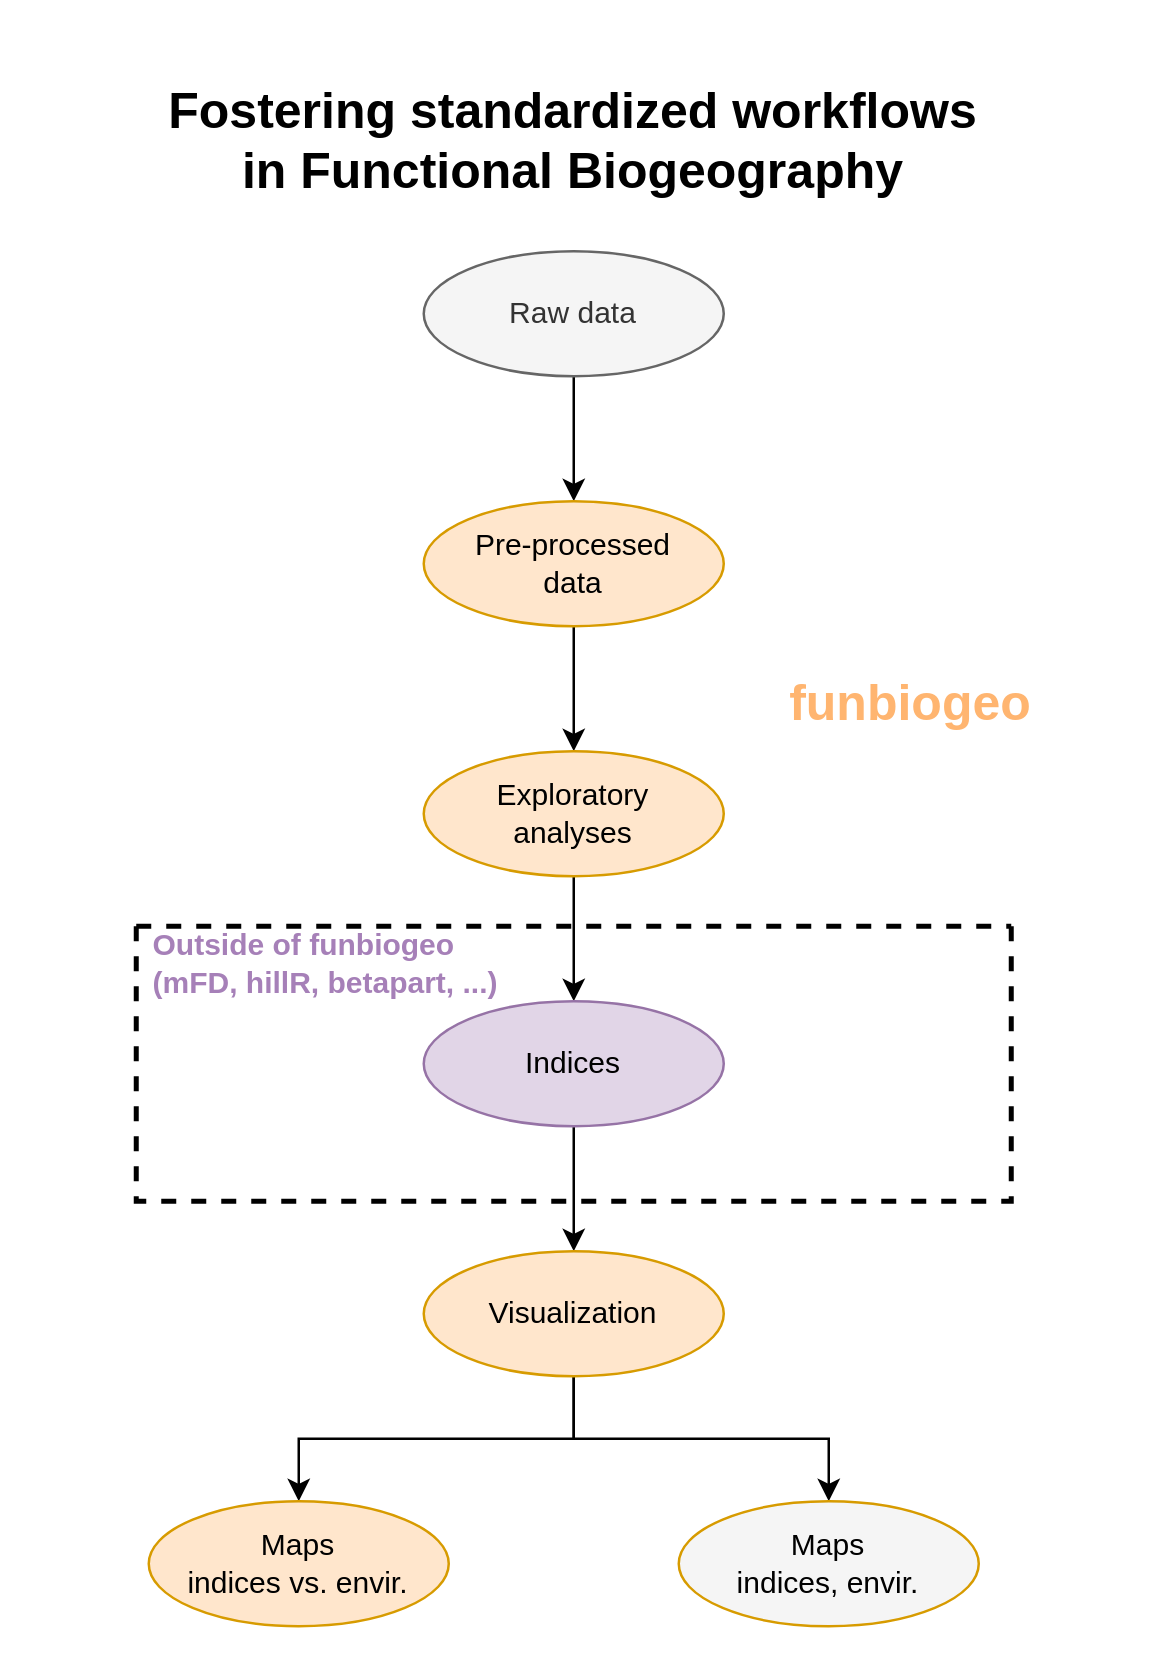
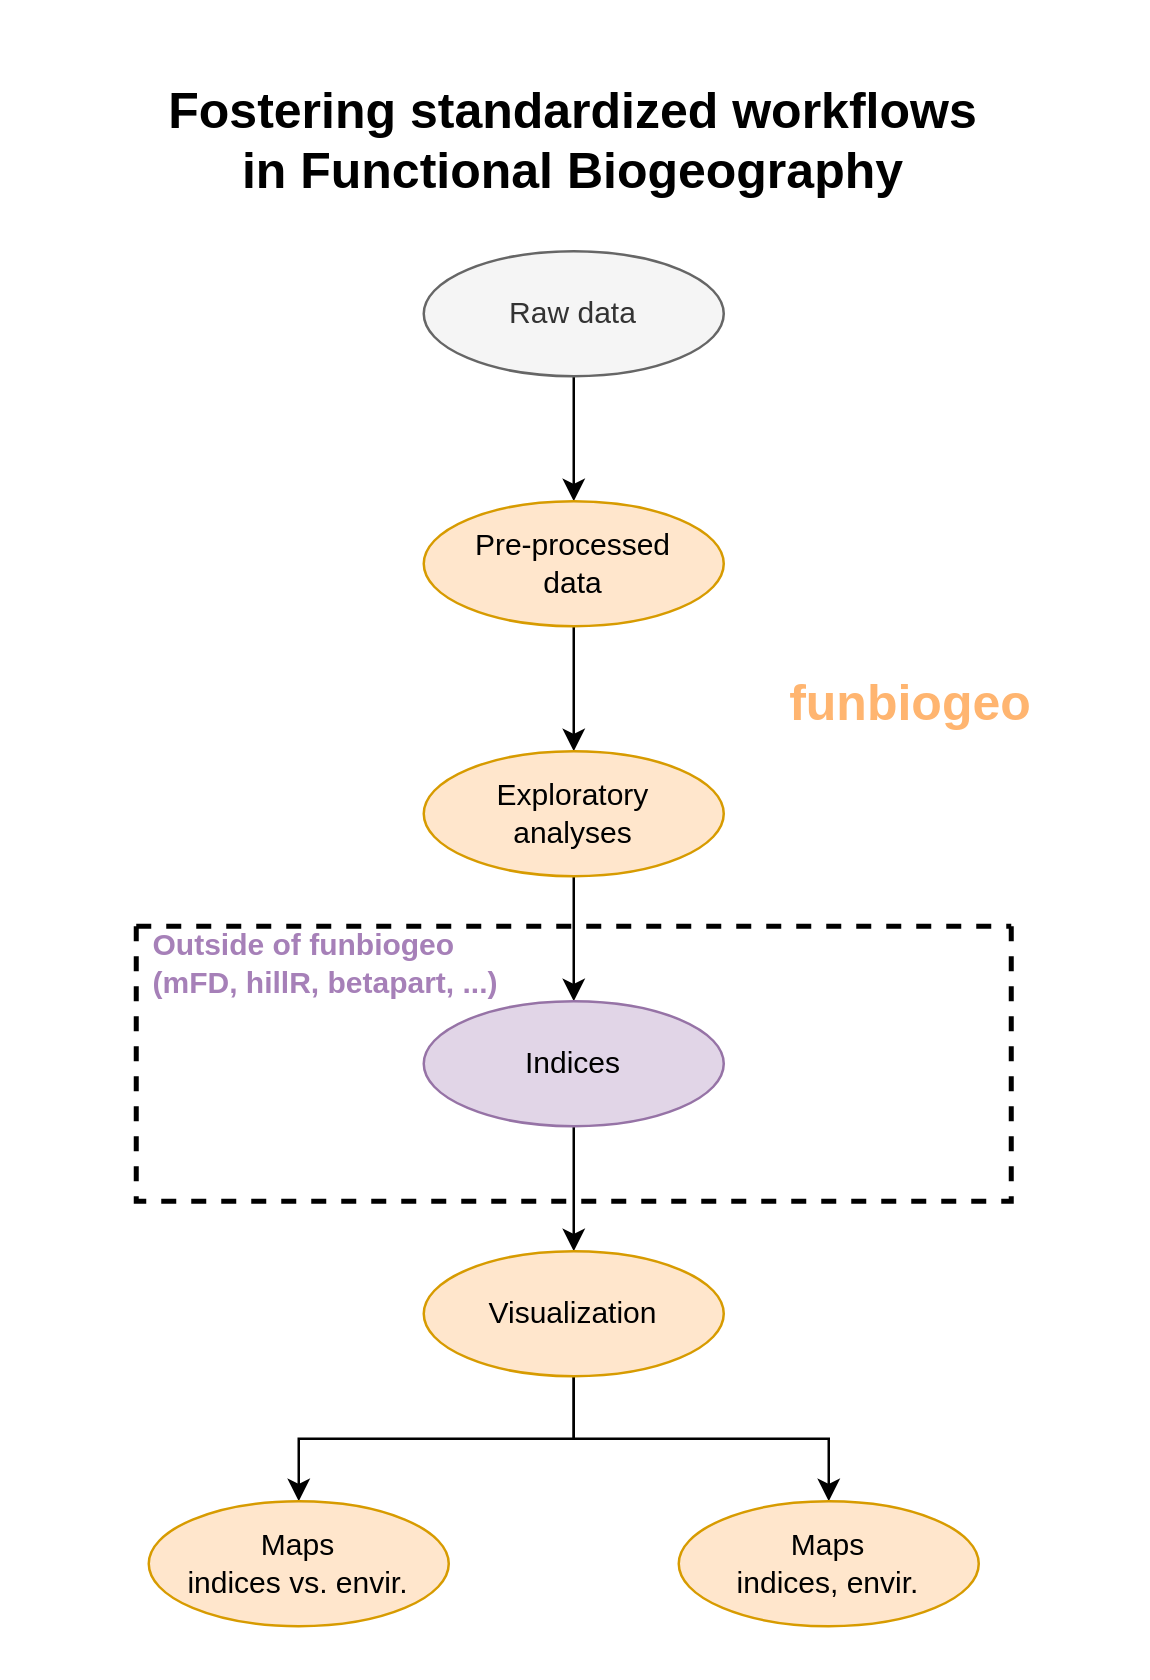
(829, 1564) -> (829, 1564)
